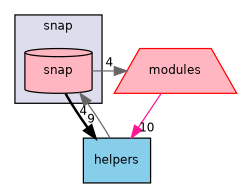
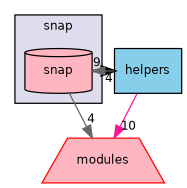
(150, 111) -> (129, 110)
